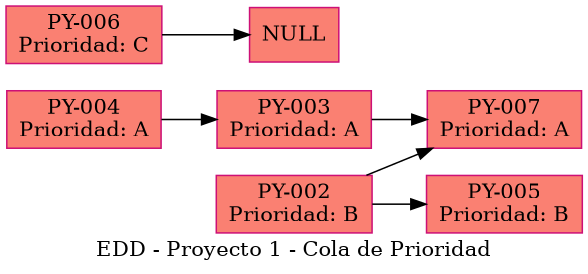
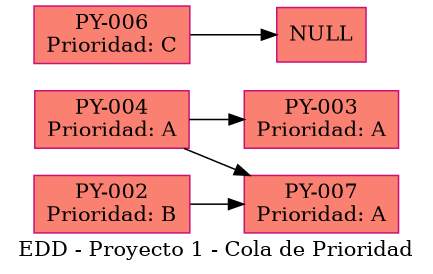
(392, 119) -> (210, 159)
(504, 204) -> none
